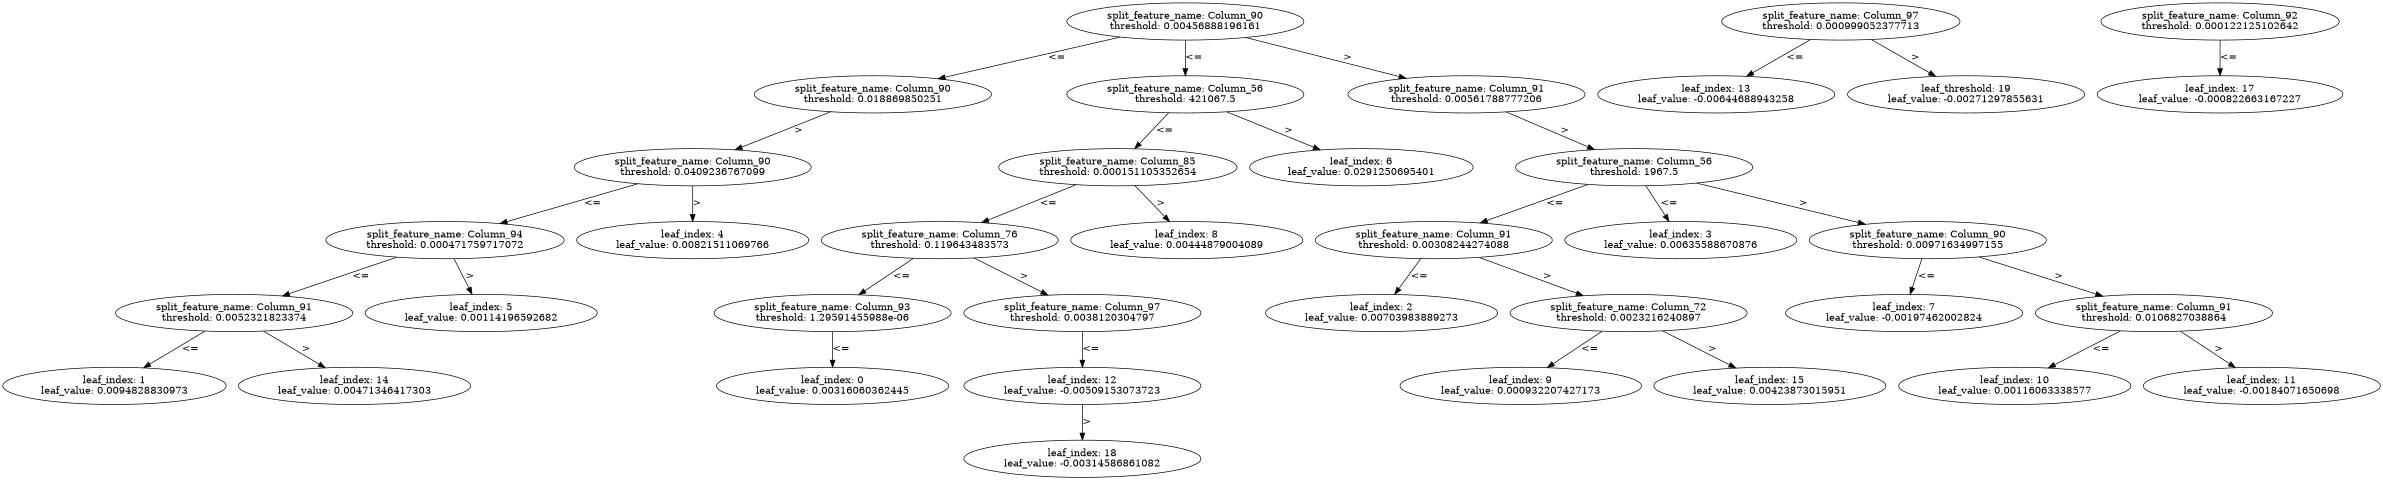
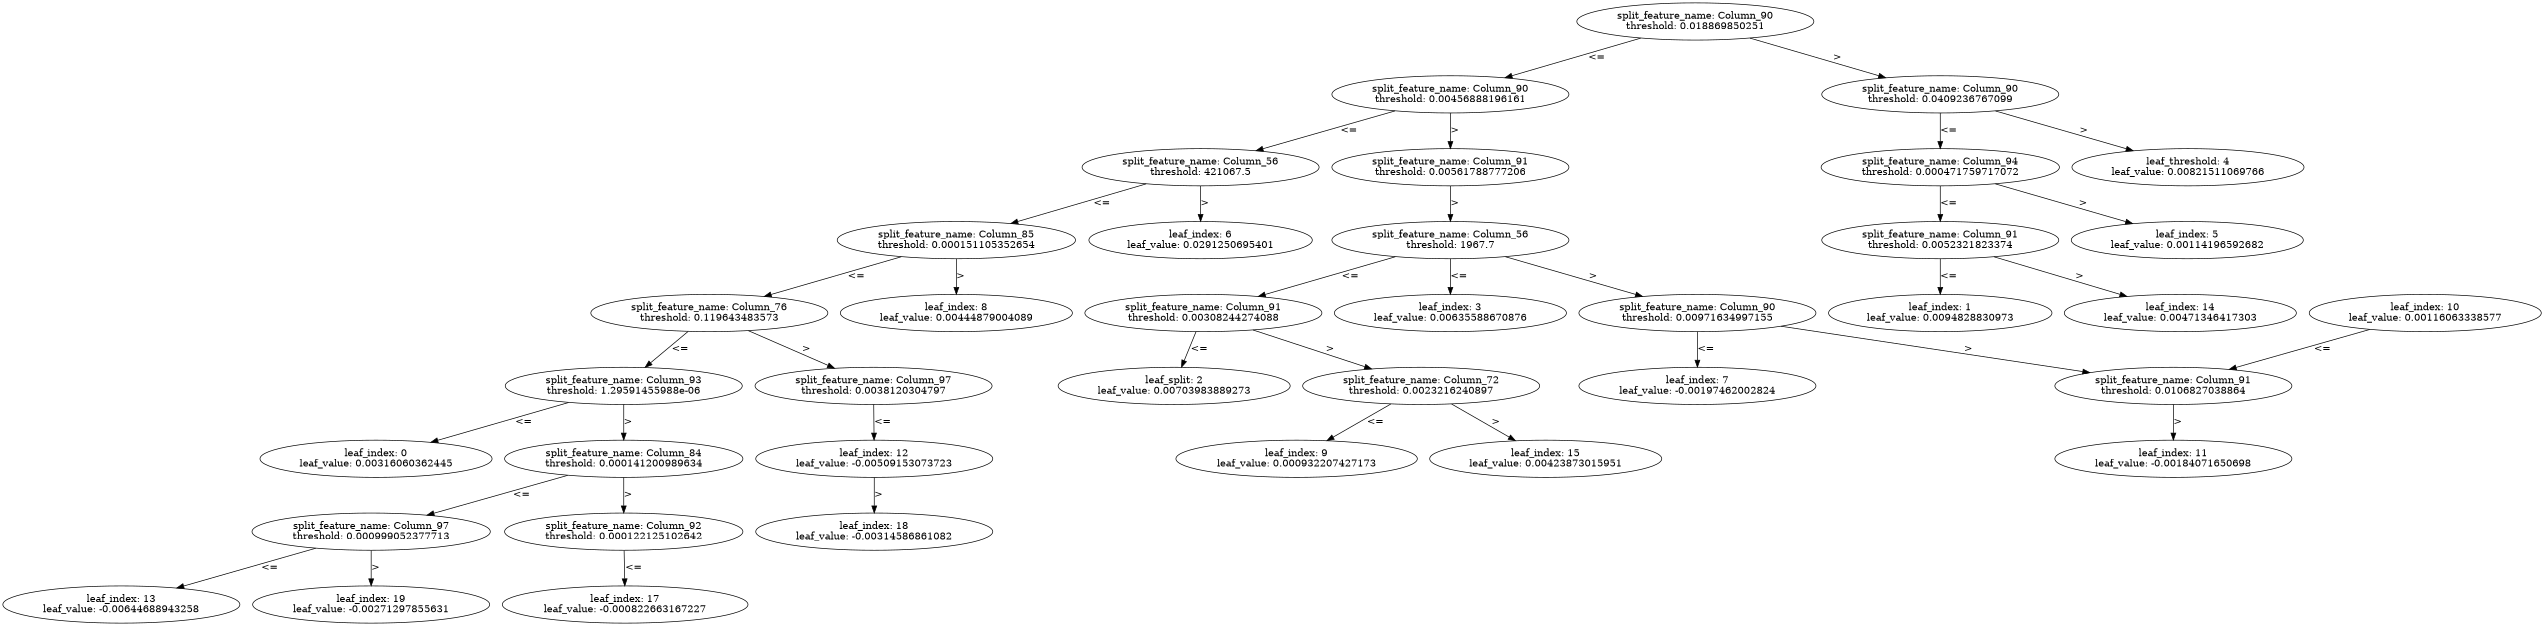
(1033, 57) -> (1576, 57)
(1966, 94) -> (371, 605)
(1634, 167) -> (1450, 240)
(693, 240) -> (2188, 167)
(1382, 313) -> (1174, 386)
(2087, 348) -> (2303, 348)
none -> (624, 459)
